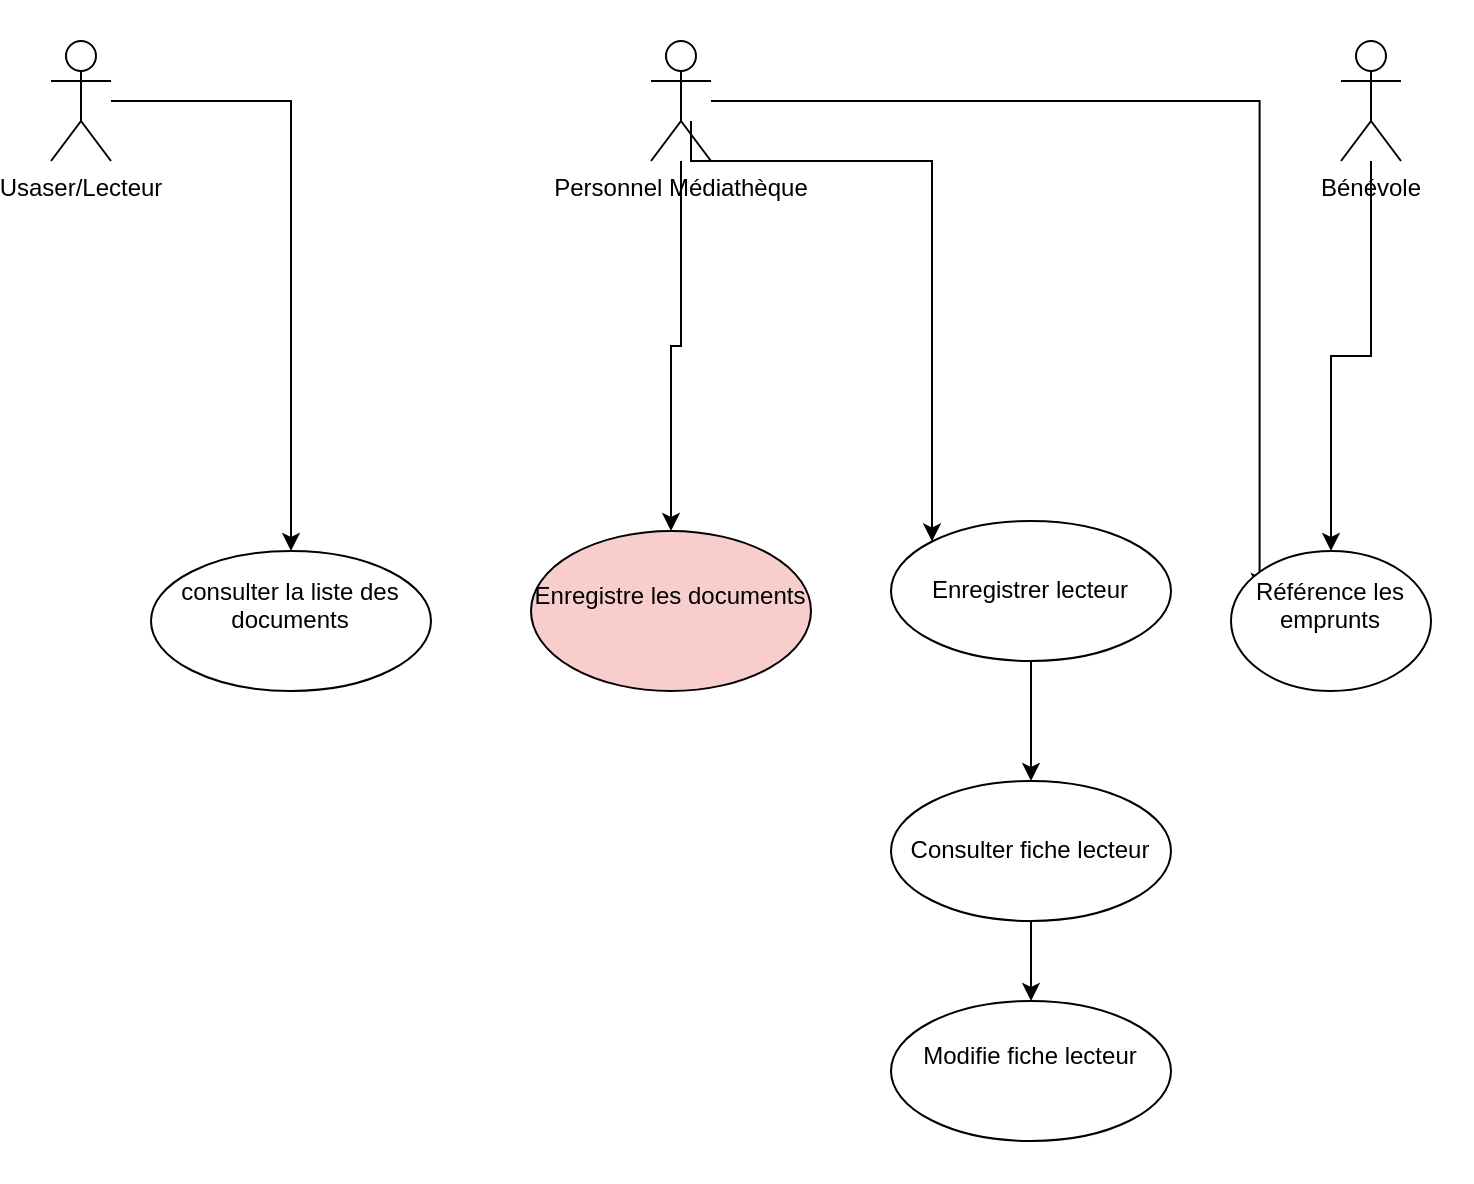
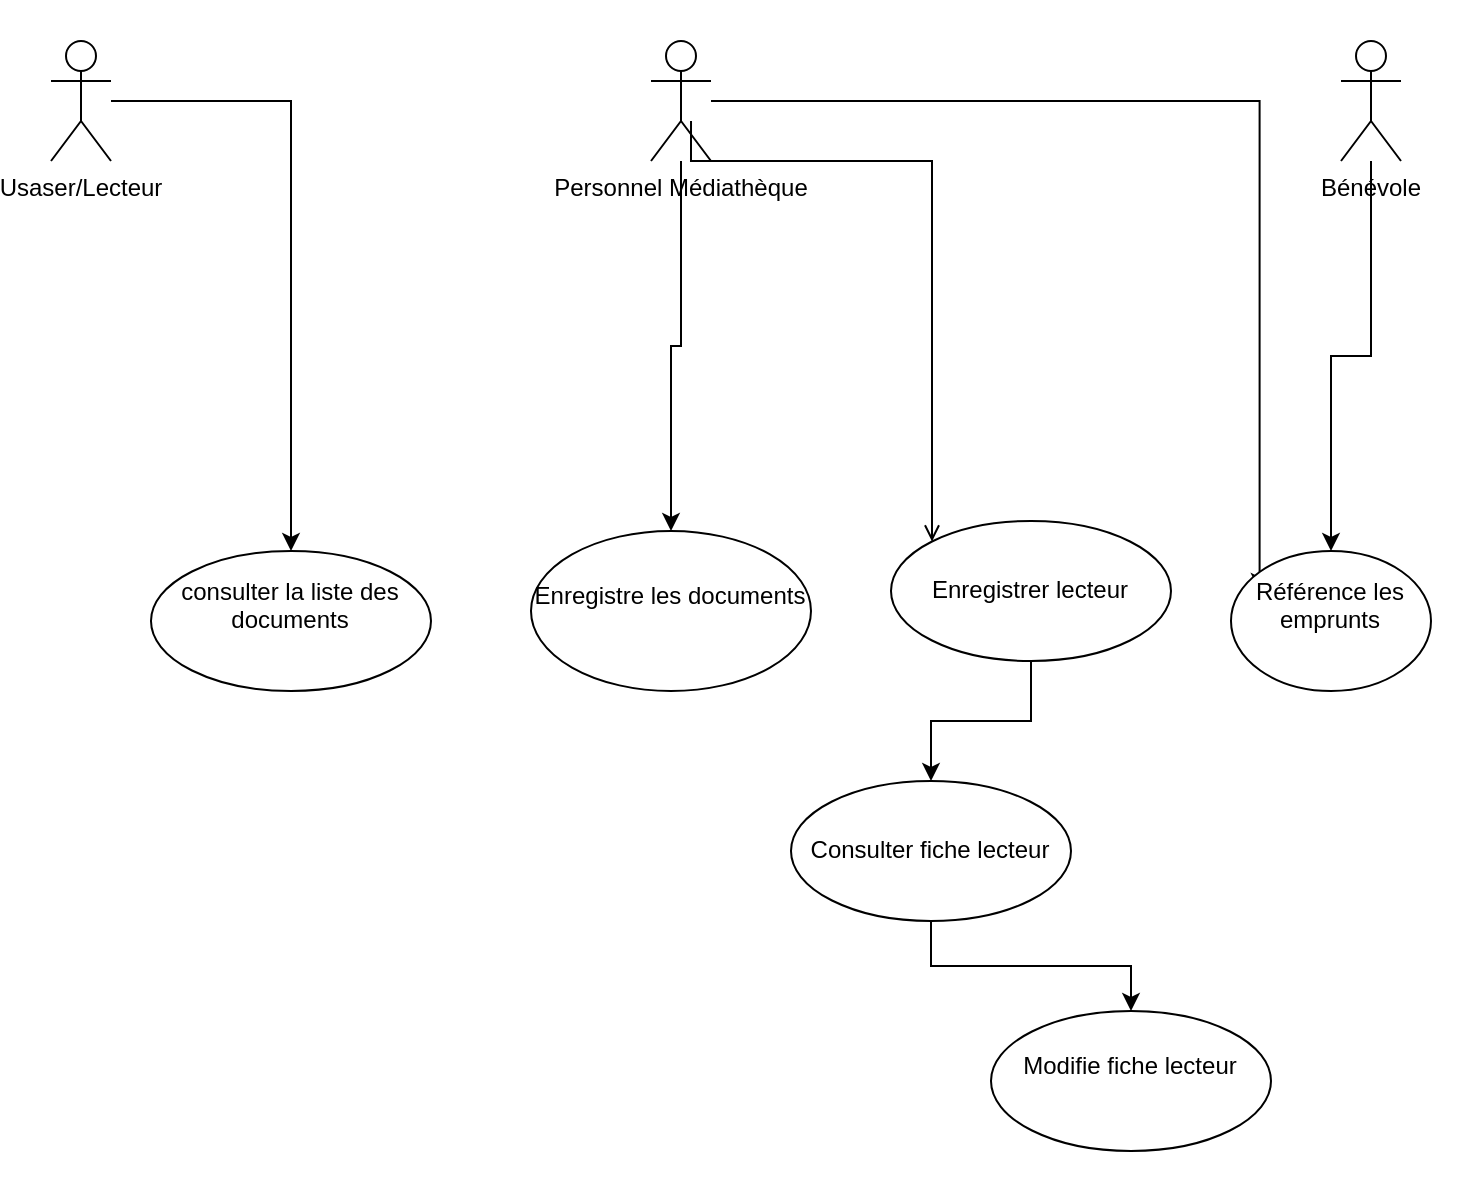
(932, 526) -> (932, 529)
(671, 611) -> (671, 611)
(1031, 851) -> (931, 851)
(1031, 1071) -> (1131, 1081)
